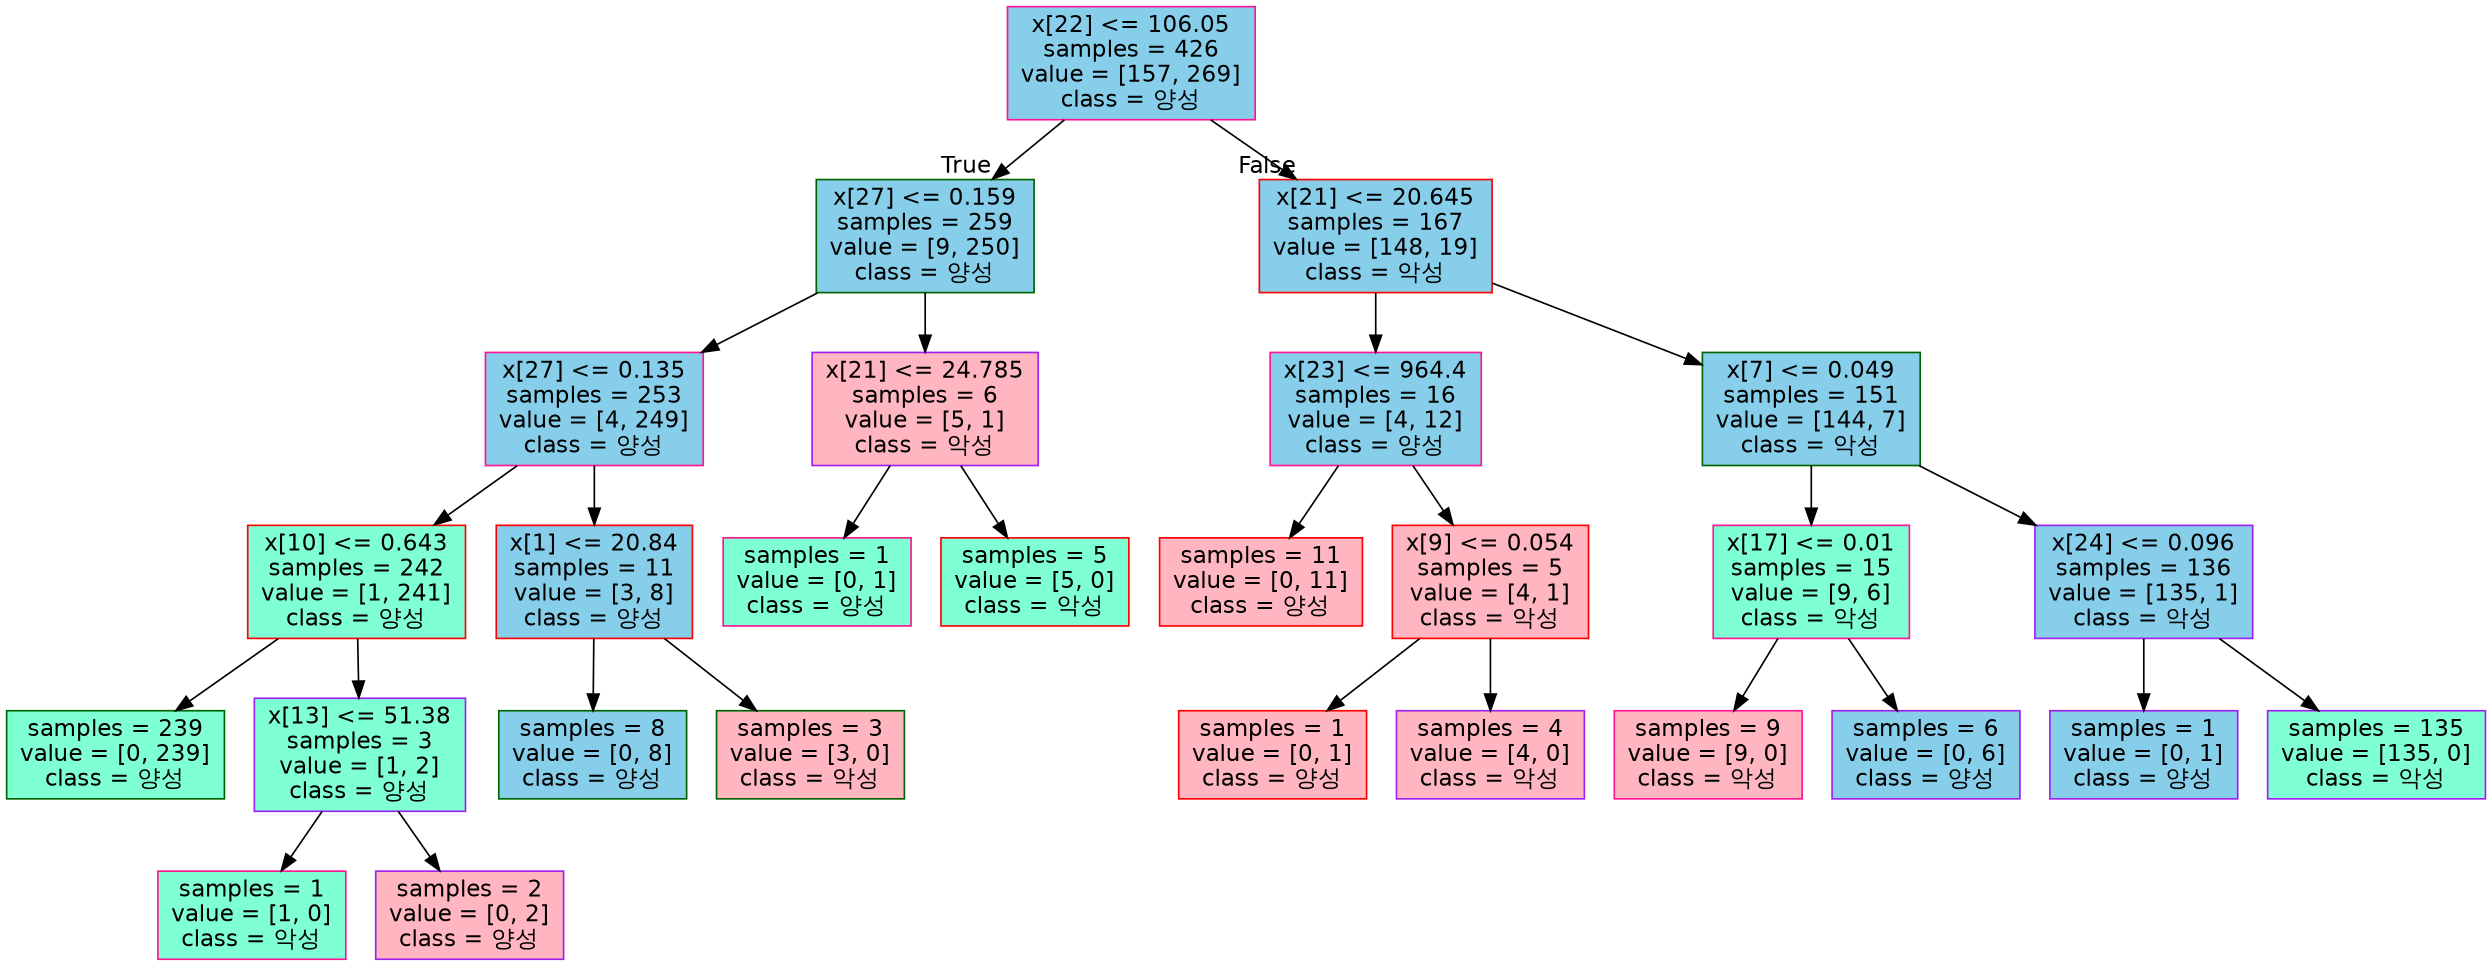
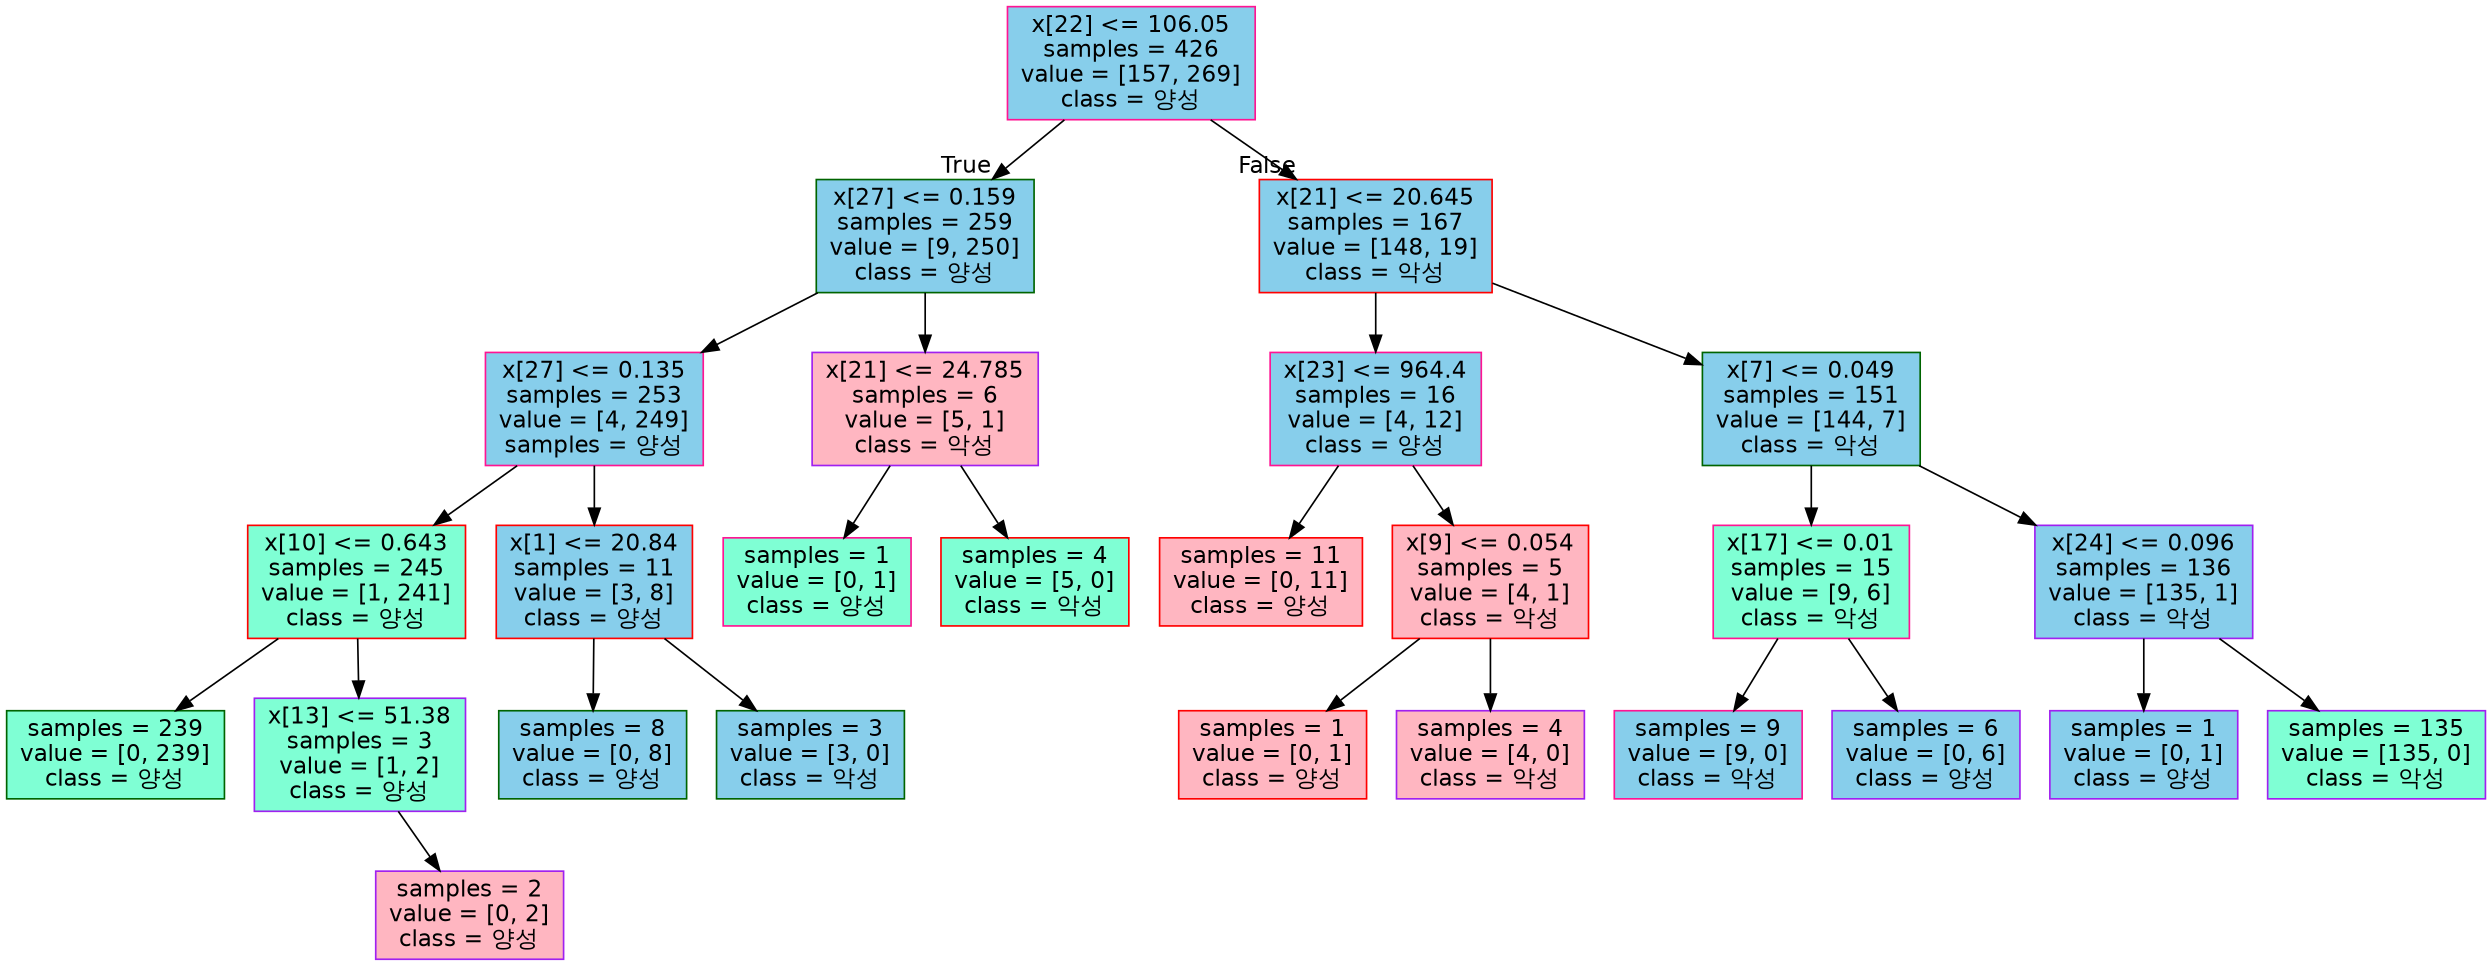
(594, 409) -> (594, 409)
(357, 582) -> (357, 582)
(1035, 582) -> (1035, 582)
(810, 755) -> (810, 755)
(1708, 755) -> (1708, 755)
(252, 915) -> none
